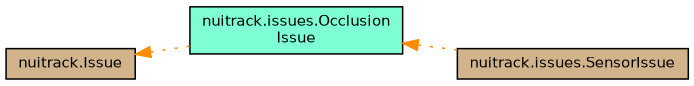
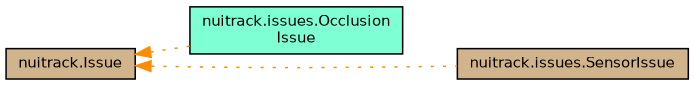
(438, 47) -> (304, 68)
